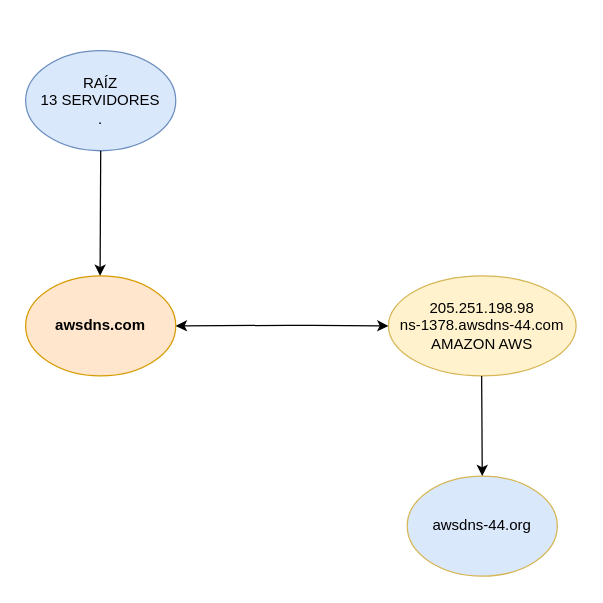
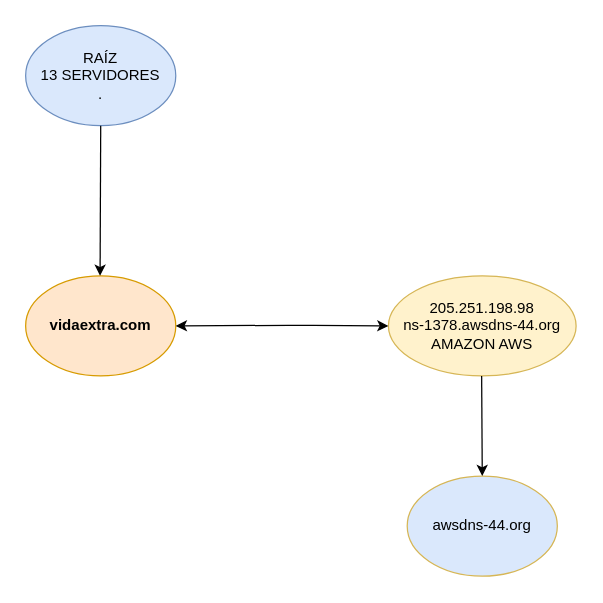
(101, 101) -> (101, 76)
(101, 326) -> (101, 326)
(482, 326) -> (482, 326)
